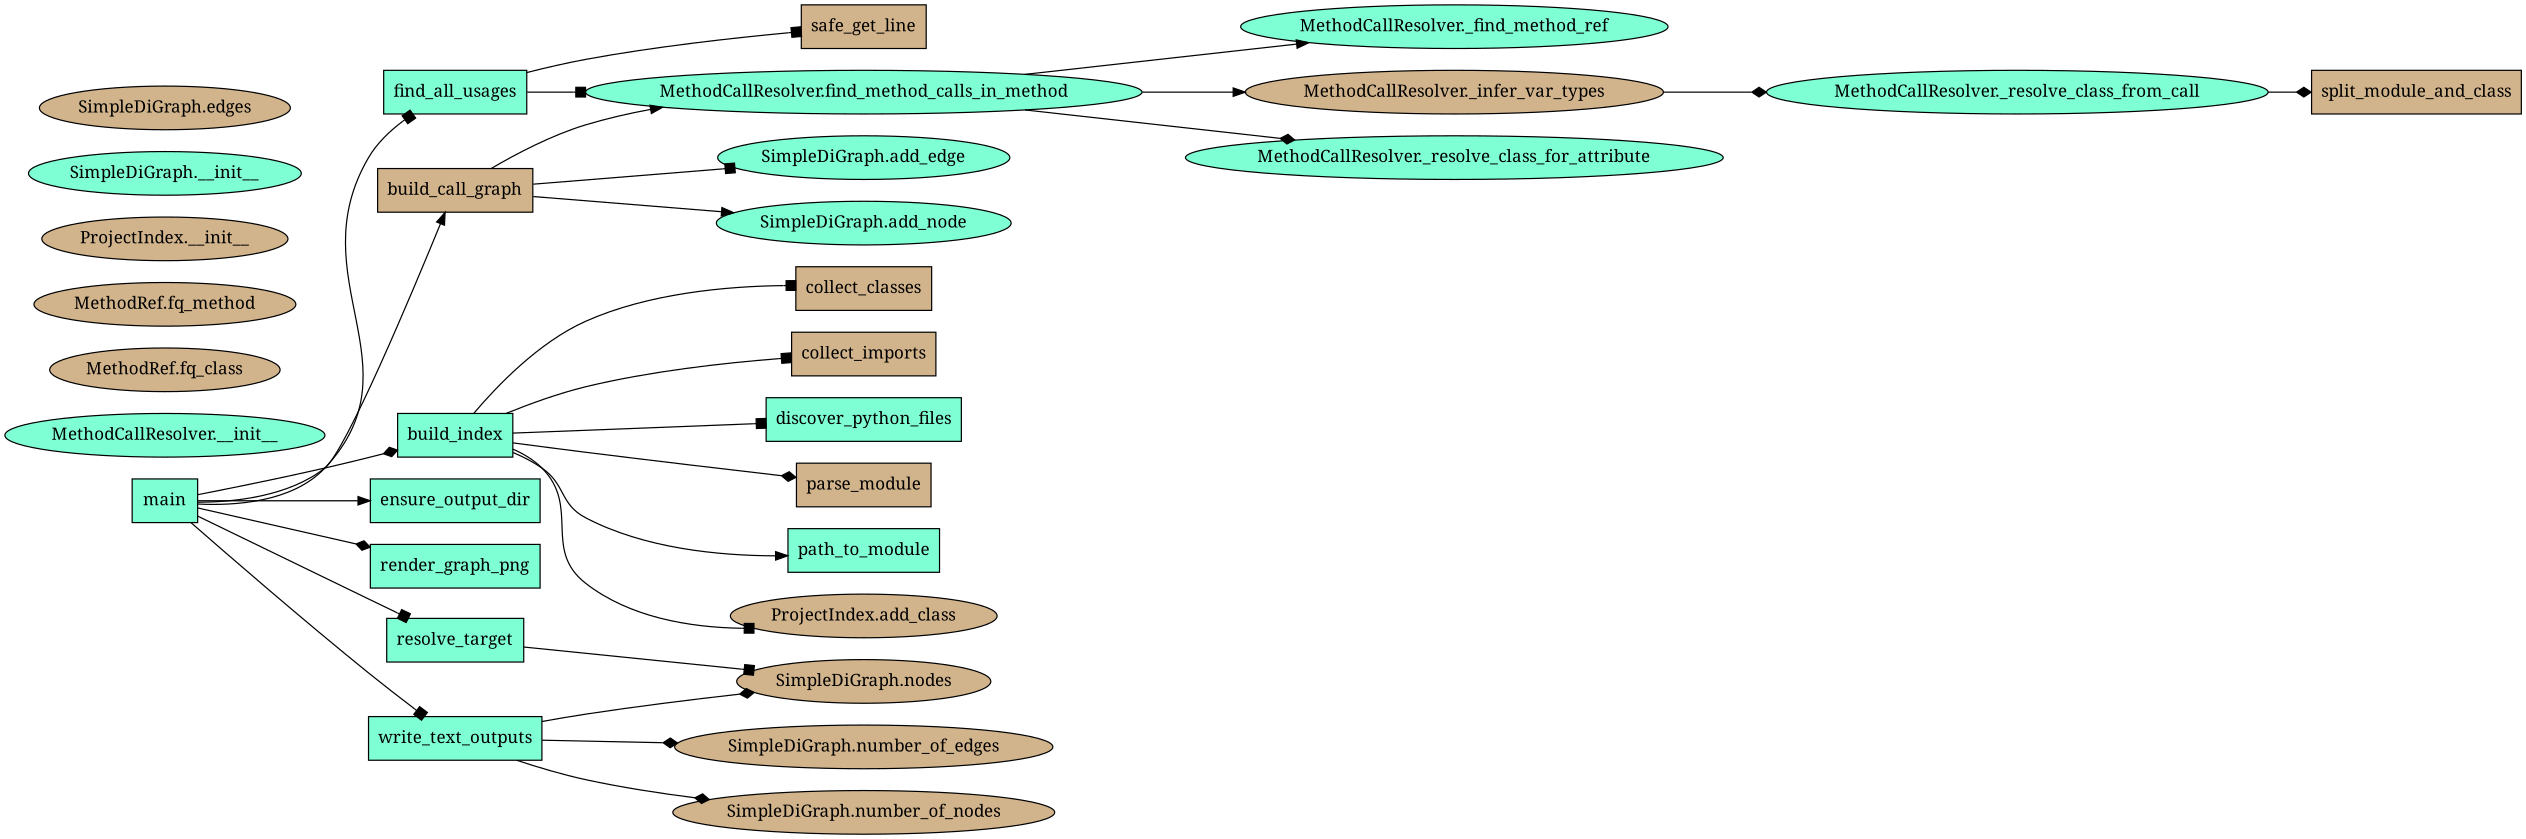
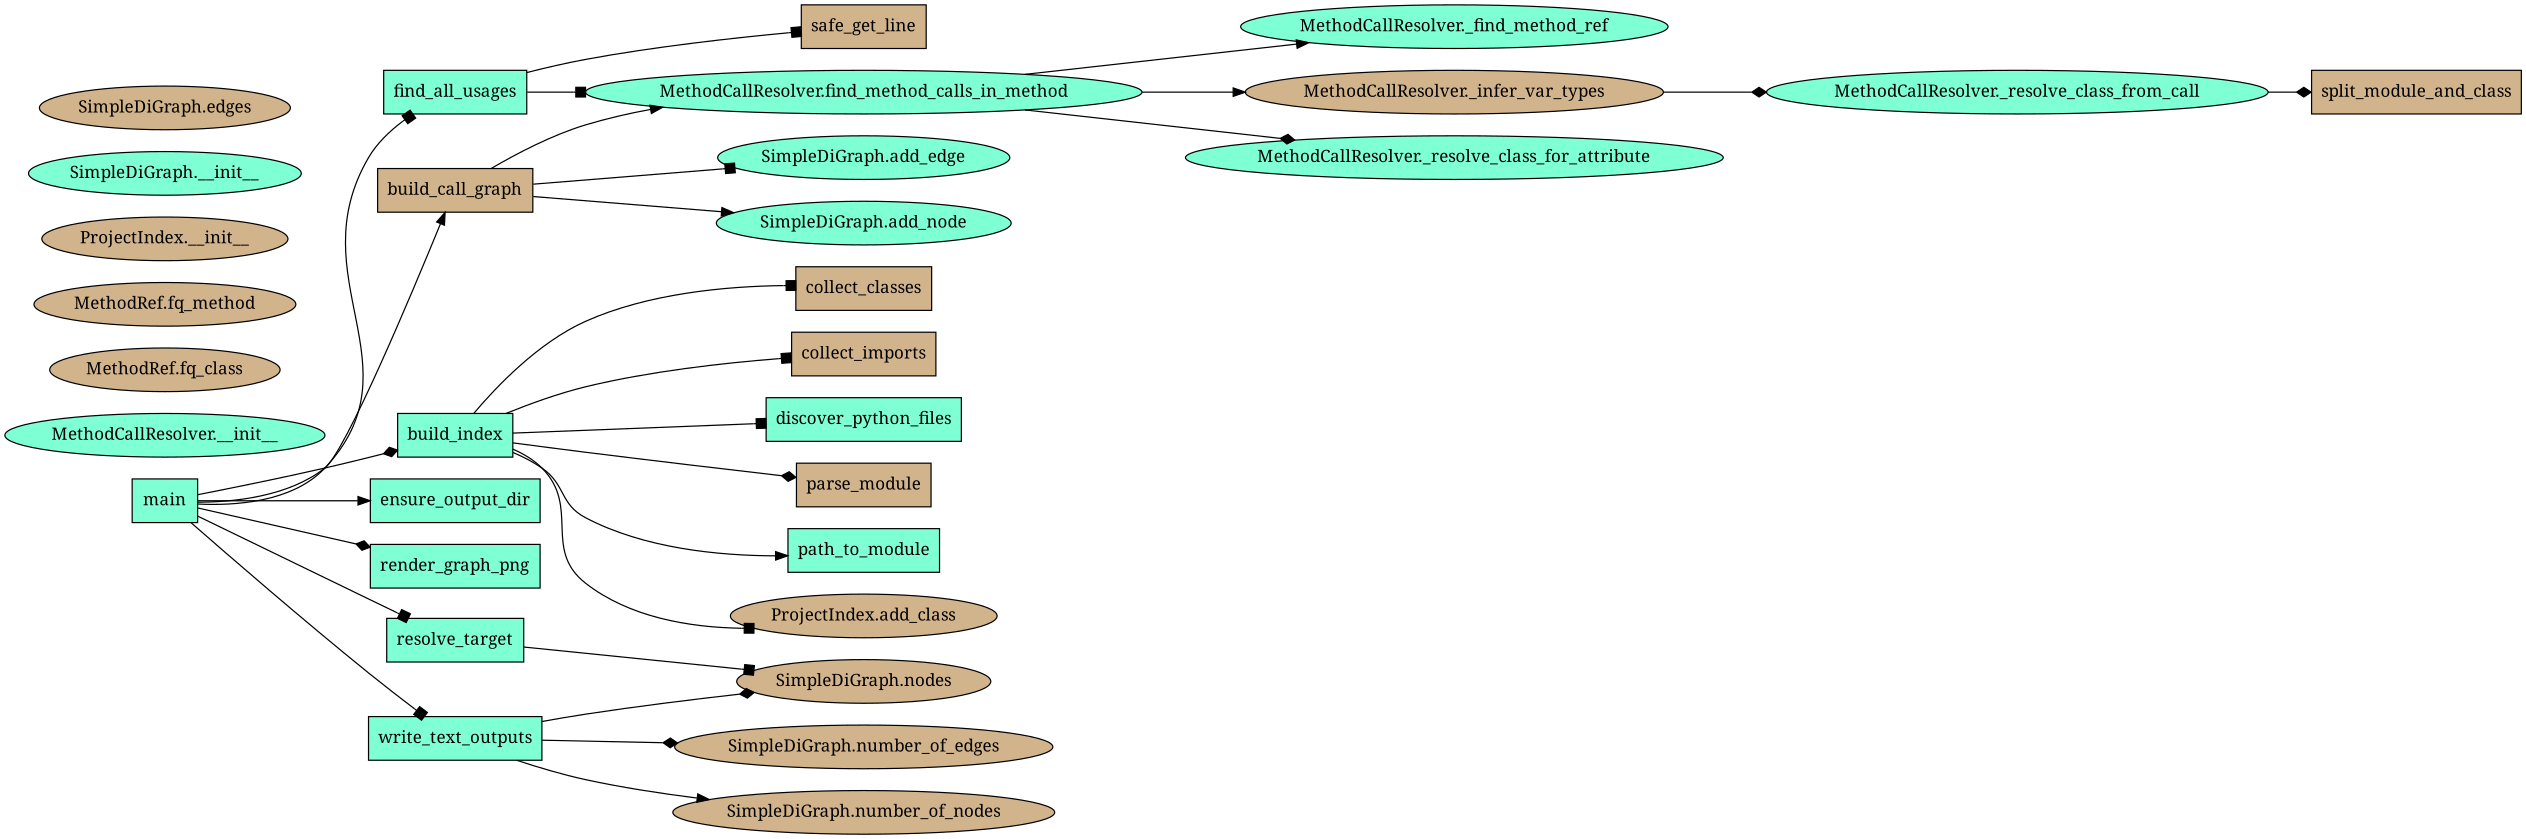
(606, 784) -> (606, 784)
